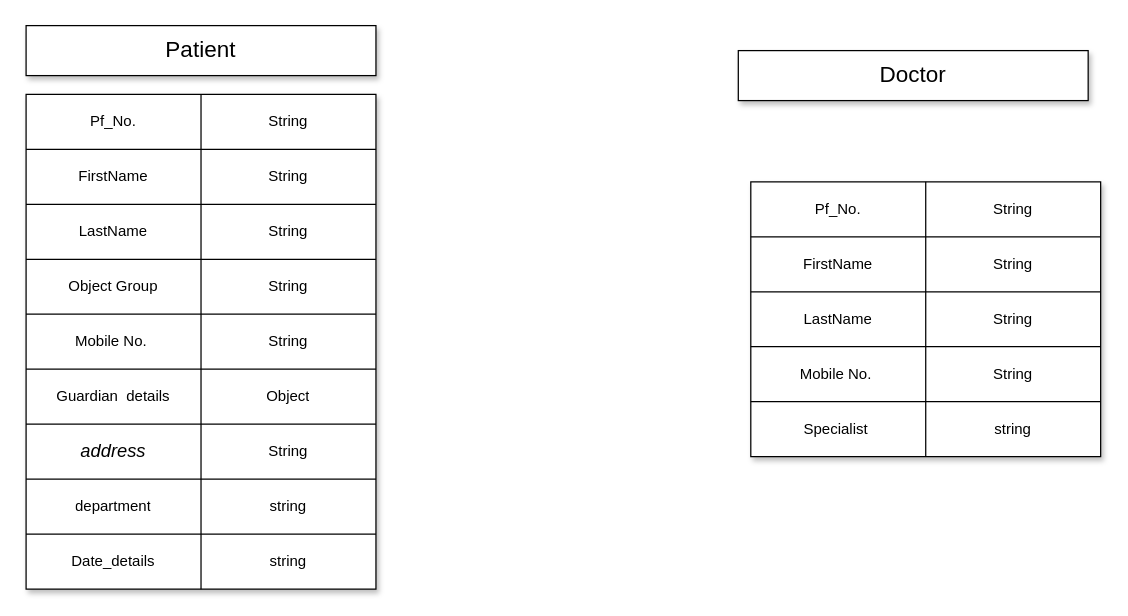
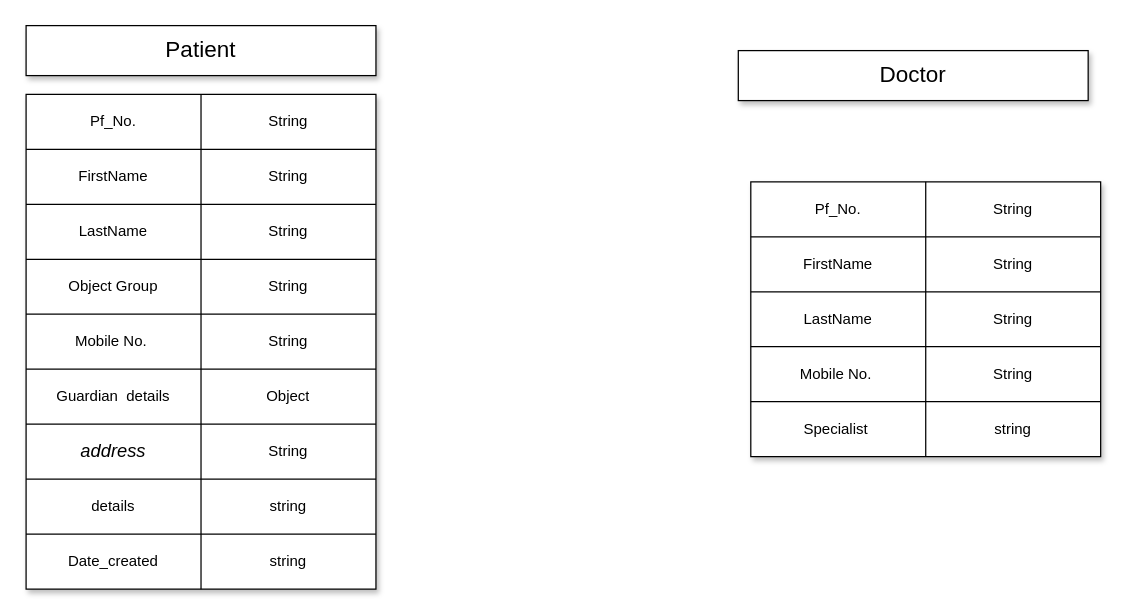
(113, 507) -> (113, 507)
(113, 562) -> (113, 562)
